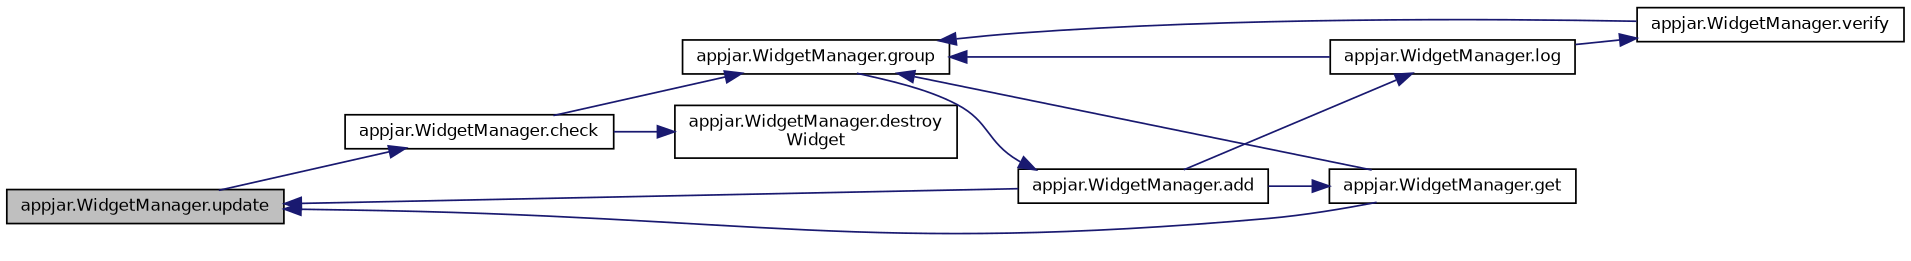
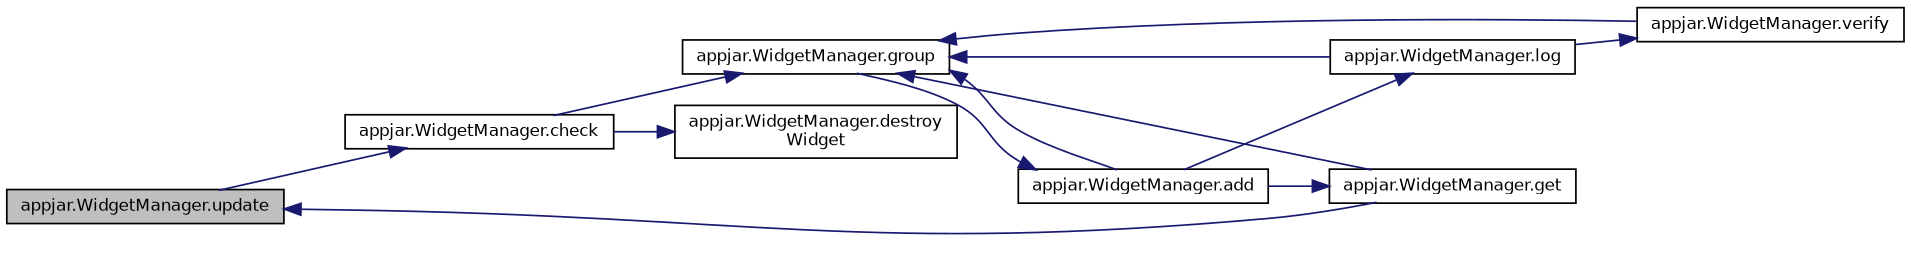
(660, 196) -> (1033, 138)
